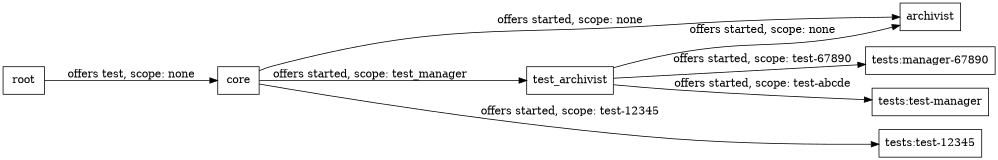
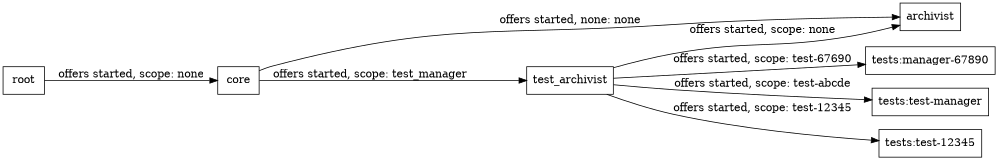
(570, 20) -> (570, 20)
(762, 59) -> (762, 59)
(131, 75) -> (131, 75)
(564, 128) -> (737, 126)
